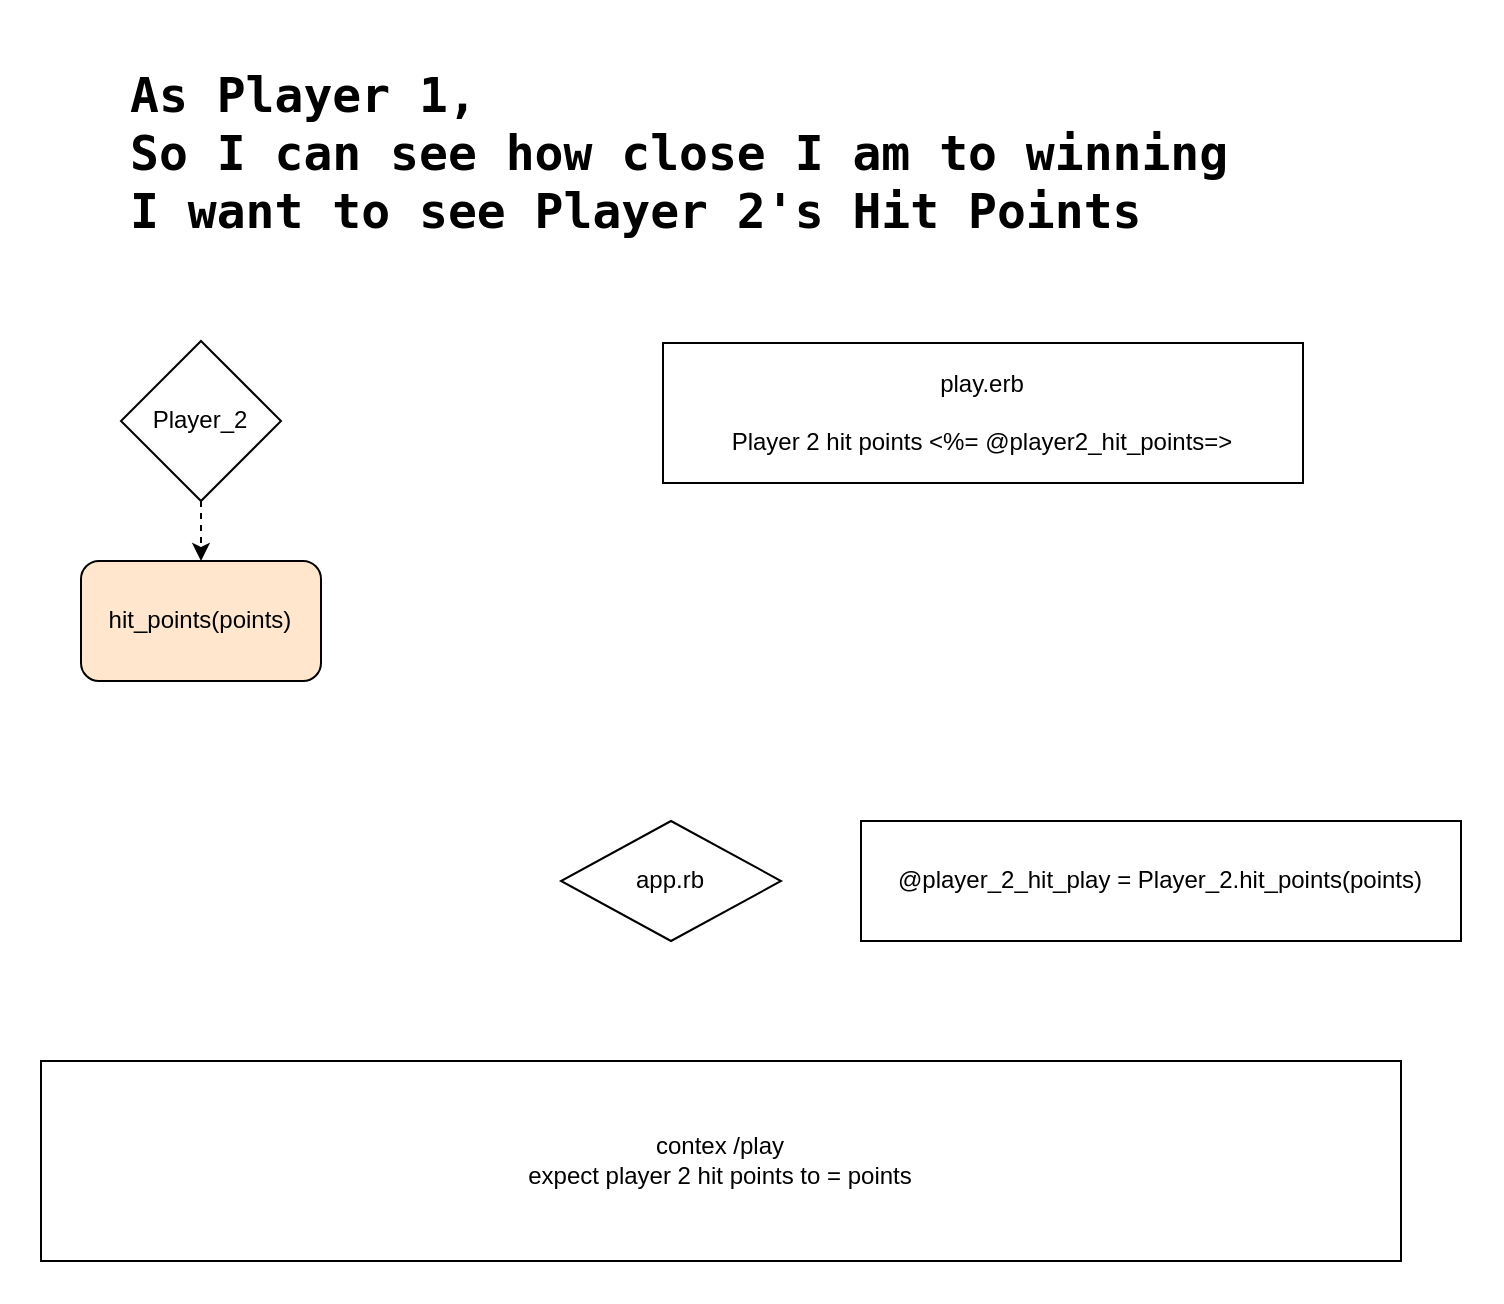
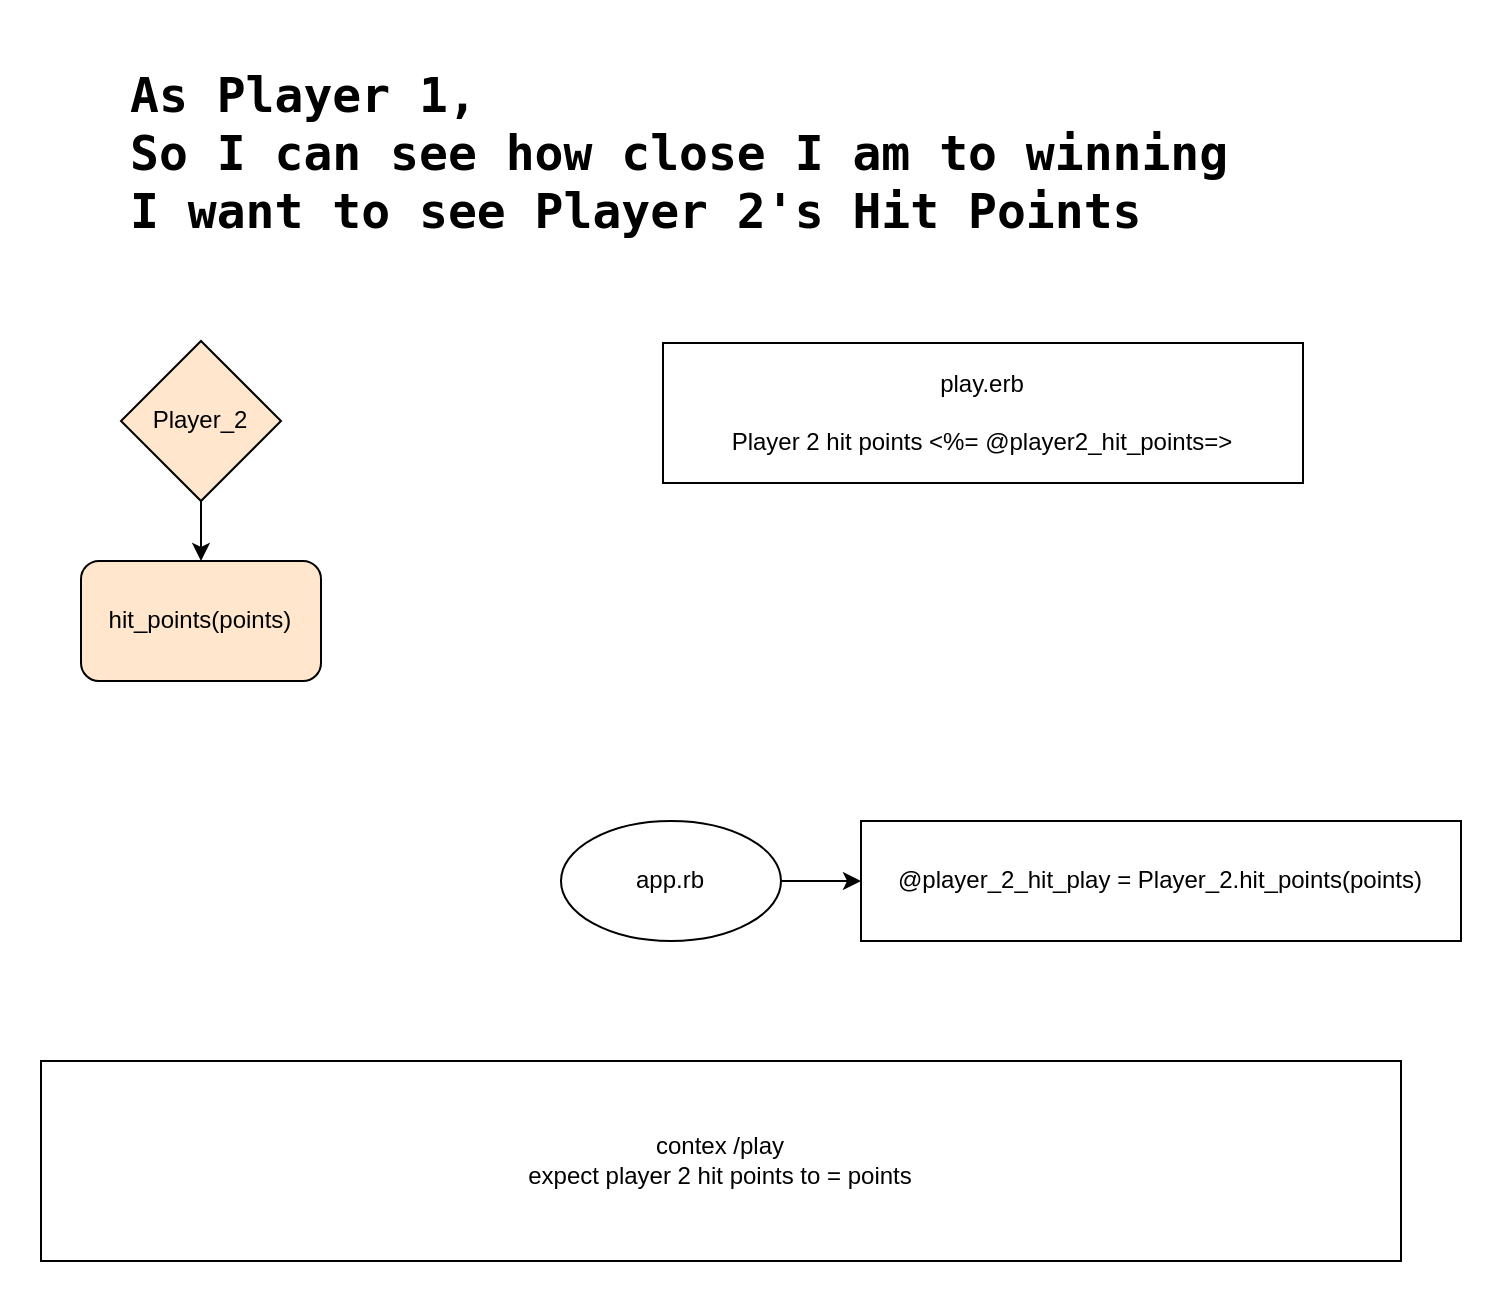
(201, 421) -> (201, 421)
(201, 526) -> (201, 526)
(671, 881) -> (671, 881)
none -> (814, 881)
